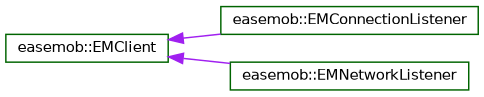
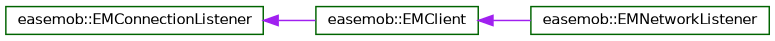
(202, 36) -> (297, 20)
